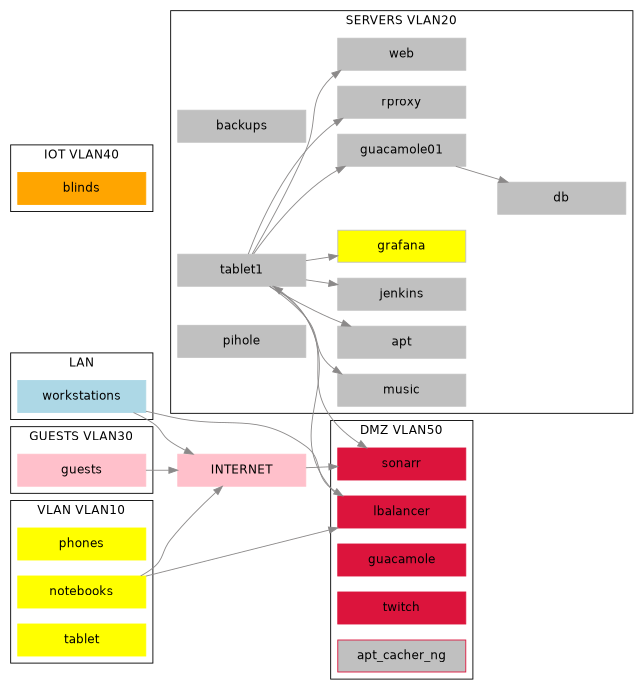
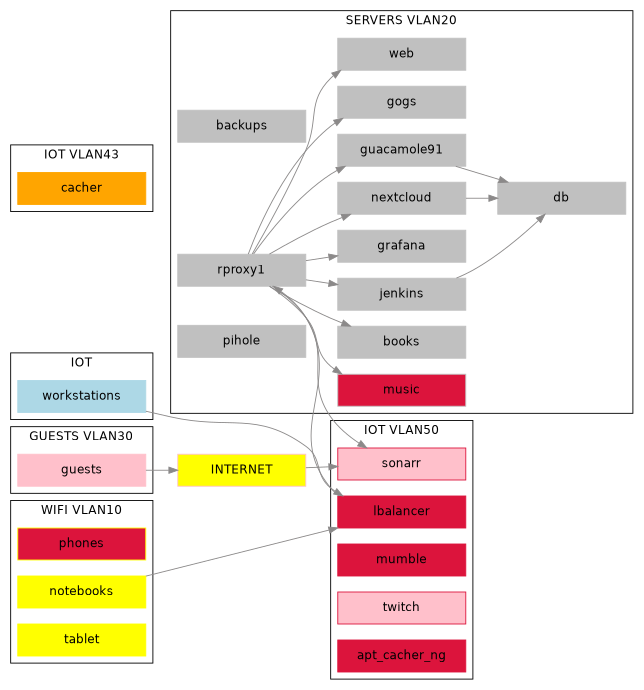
(402, 102) -> (402, 102)
(402, 150) -> (402, 150)
(82, 155) -> (82, 155)
(82, 188) -> (82, 188)
none -> (402, 198)
(402, 246) -> (402, 246)
none -> (500, 253)
(242, 270) -> (242, 270)
(402, 342) -> (402, 342)
(82, 363) -> (82, 363)
(402, 390) -> (402, 390)
(160, 430) -> none
(402, 431) -> (402, 431)
(402, 464) -> (402, 464)
(242, 470) -> (242, 470)
(82, 511) -> (82, 511)
(176, 533) -> none
(82, 544) -> (82, 544)
(402, 560) -> (402, 560)
(402, 608) -> (402, 608)
(402, 656) -> (402, 656)
